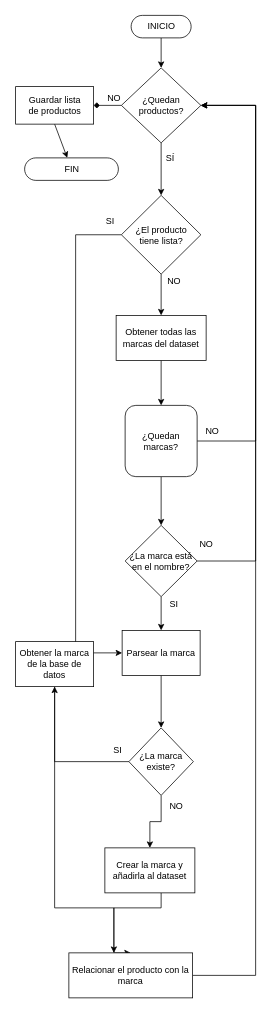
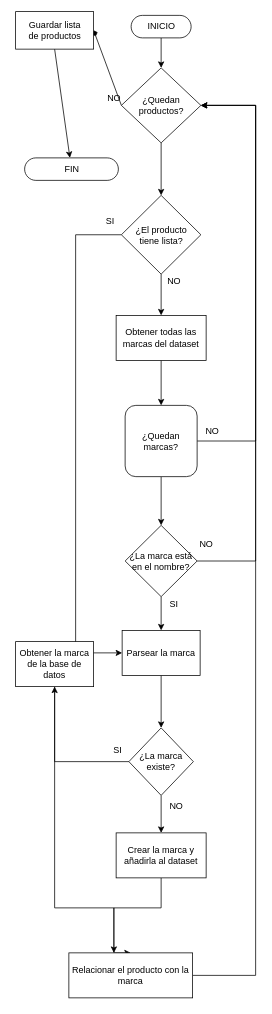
(54, 105) -> (54, 30)
(170, 159) -> none
(150, 870) -> (161, 855)
